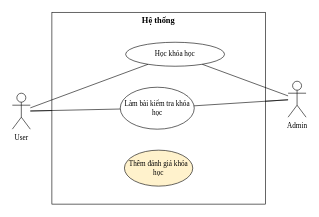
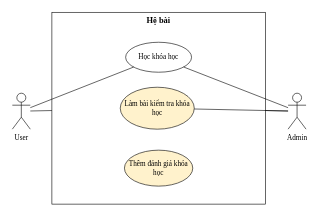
(159, 21) -> (159, 21)
(175, 54) -> (159, 57)
(297, 99) -> (297, 111)
(157, 108) -> (157, 108)
(86, 110) -> none
